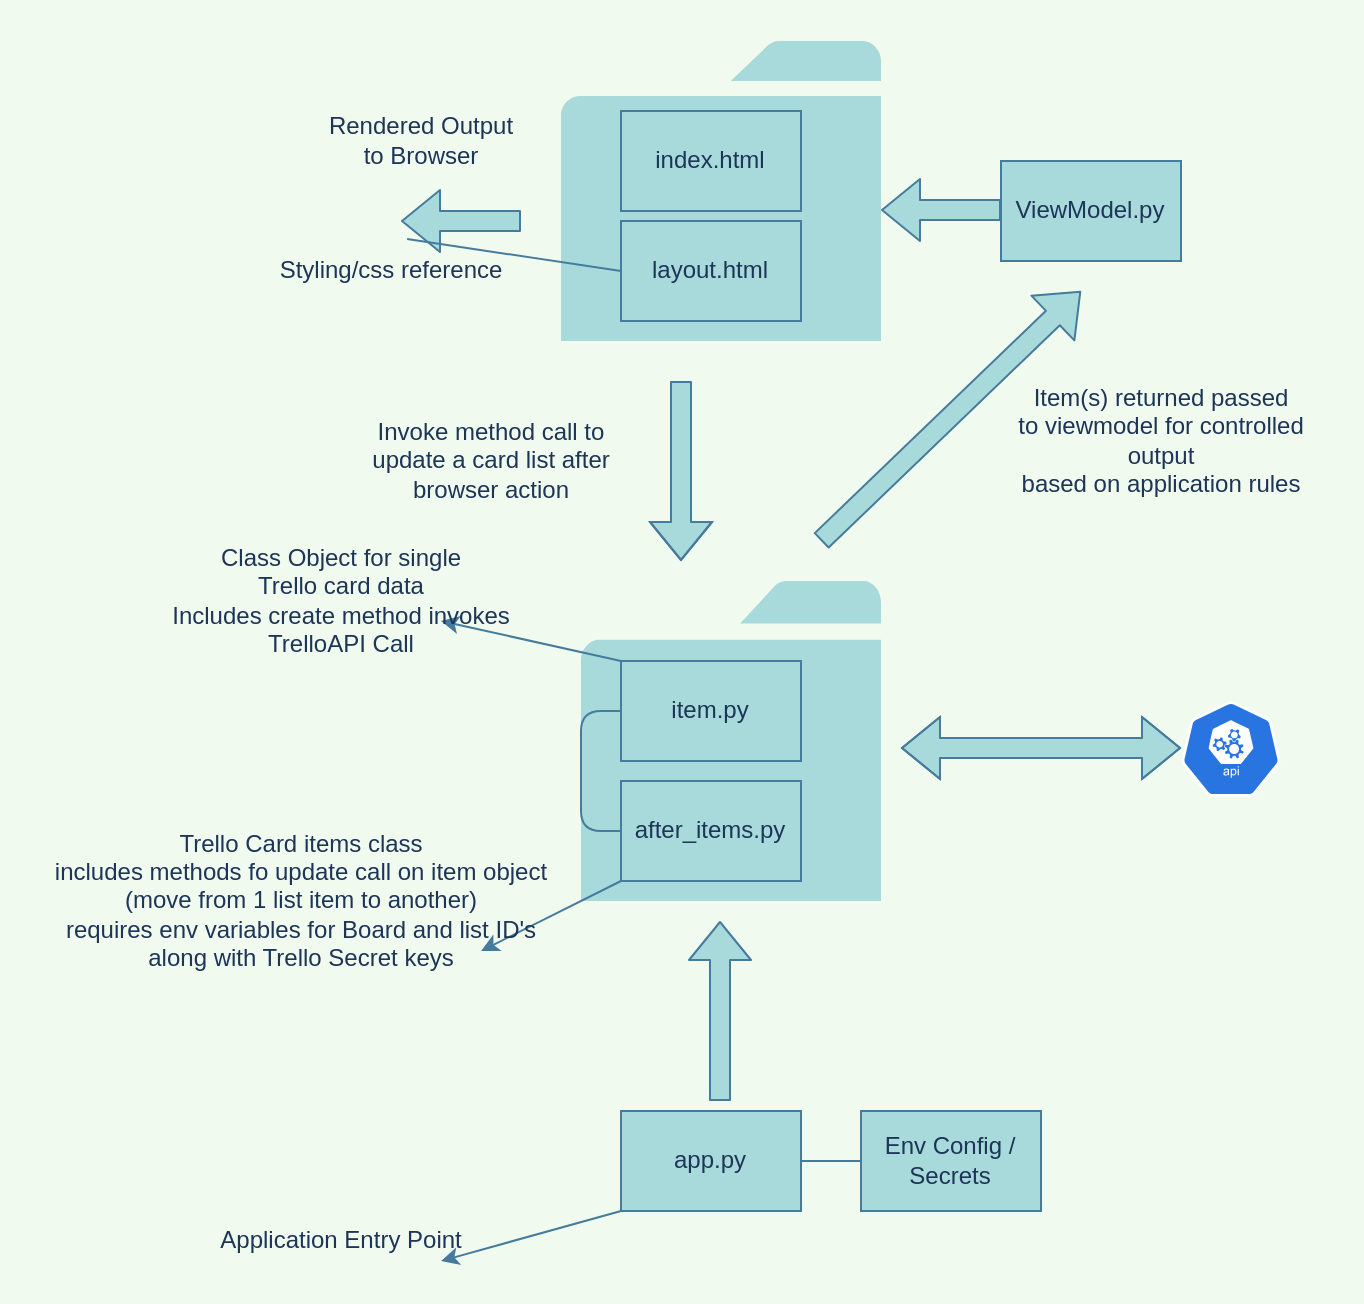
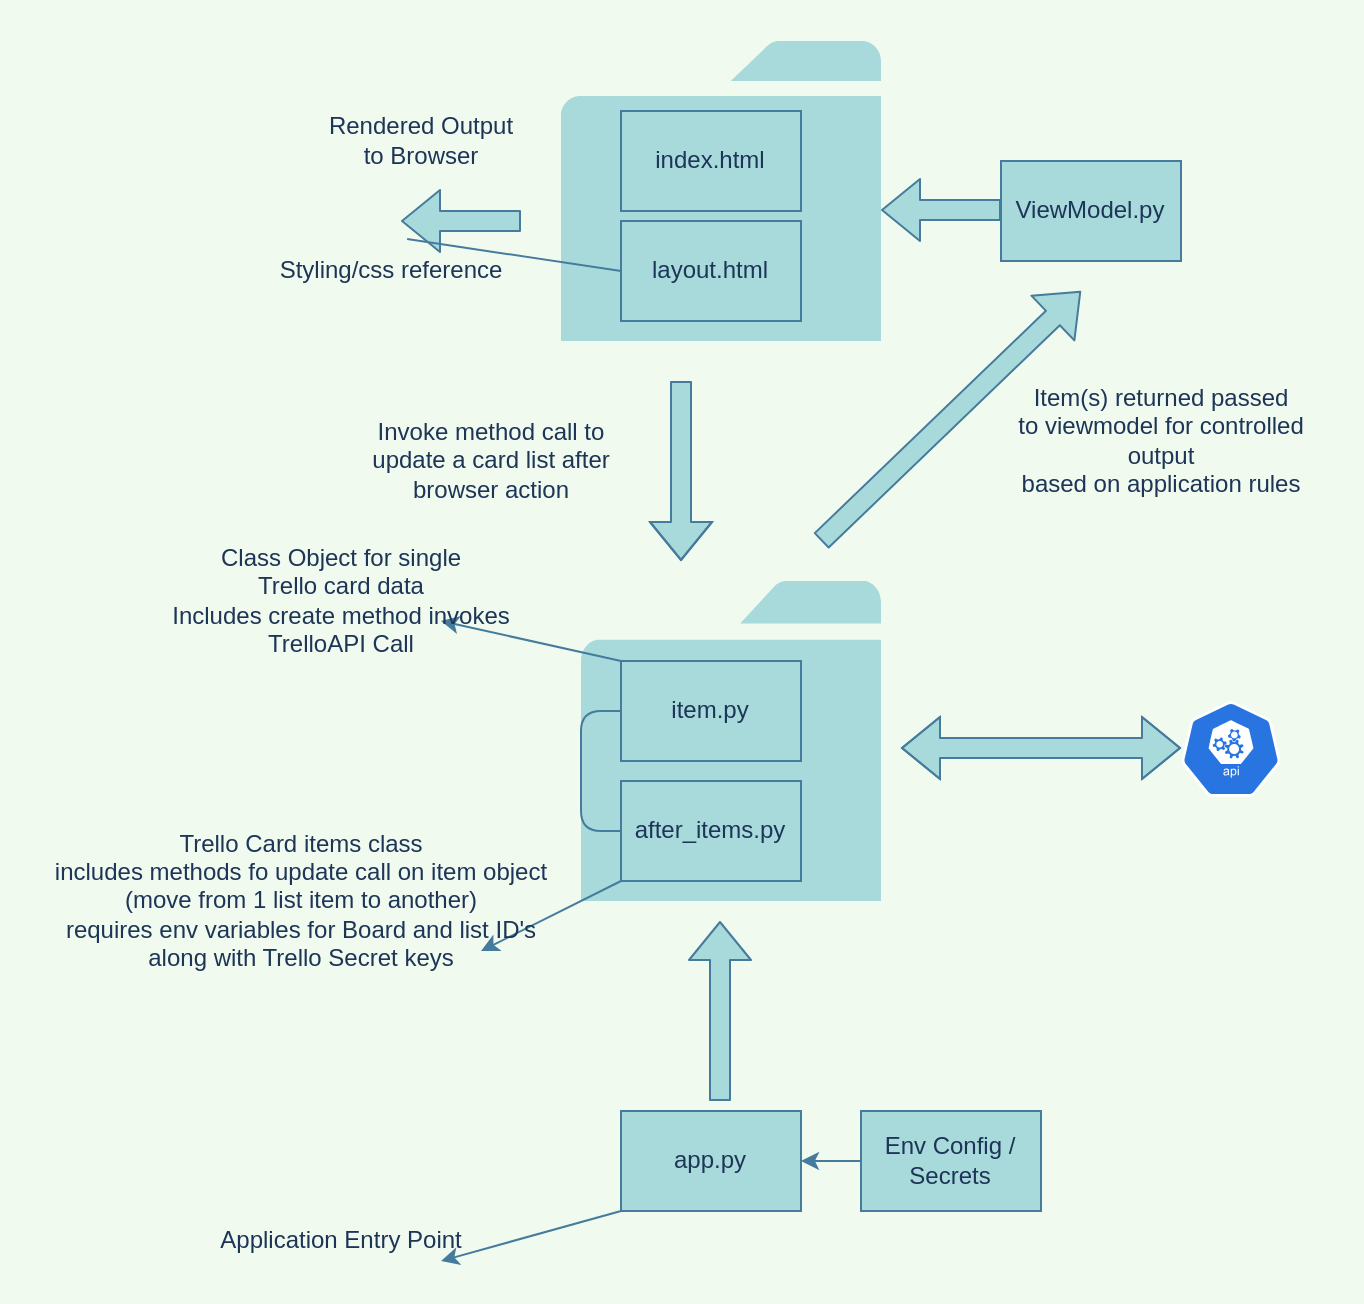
(810, 1161) -> (816, 1161)
